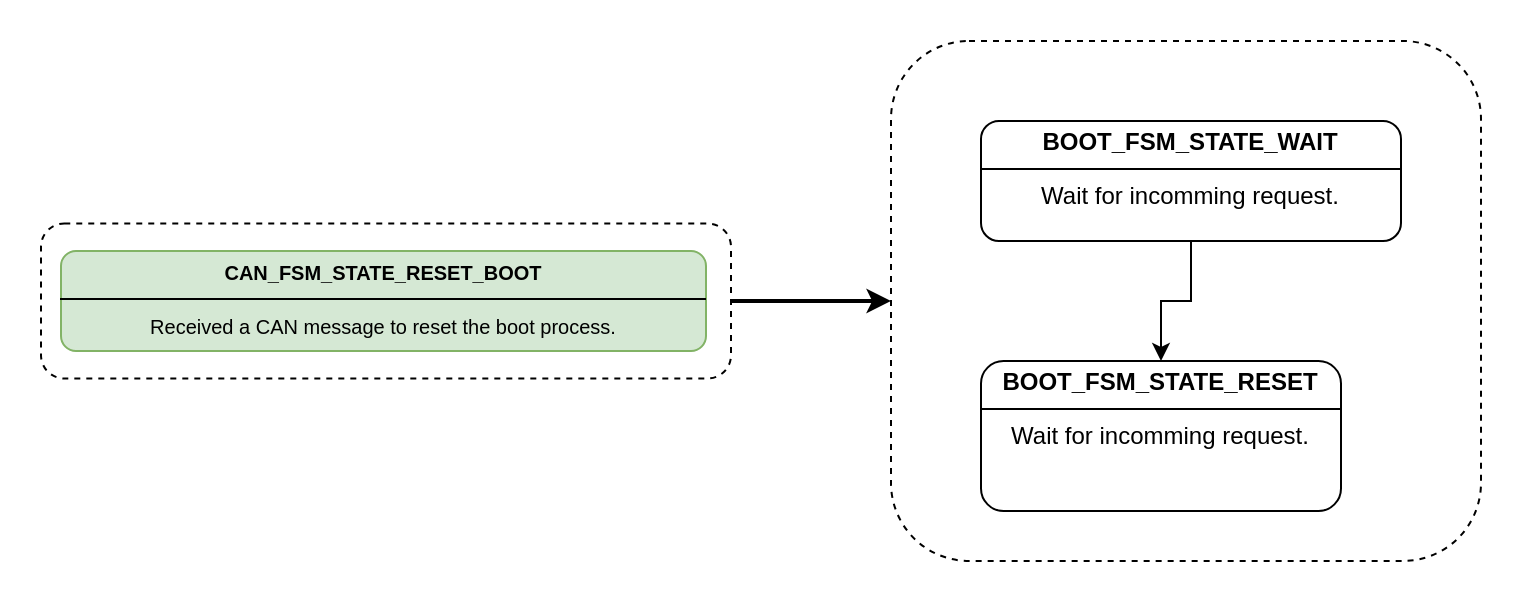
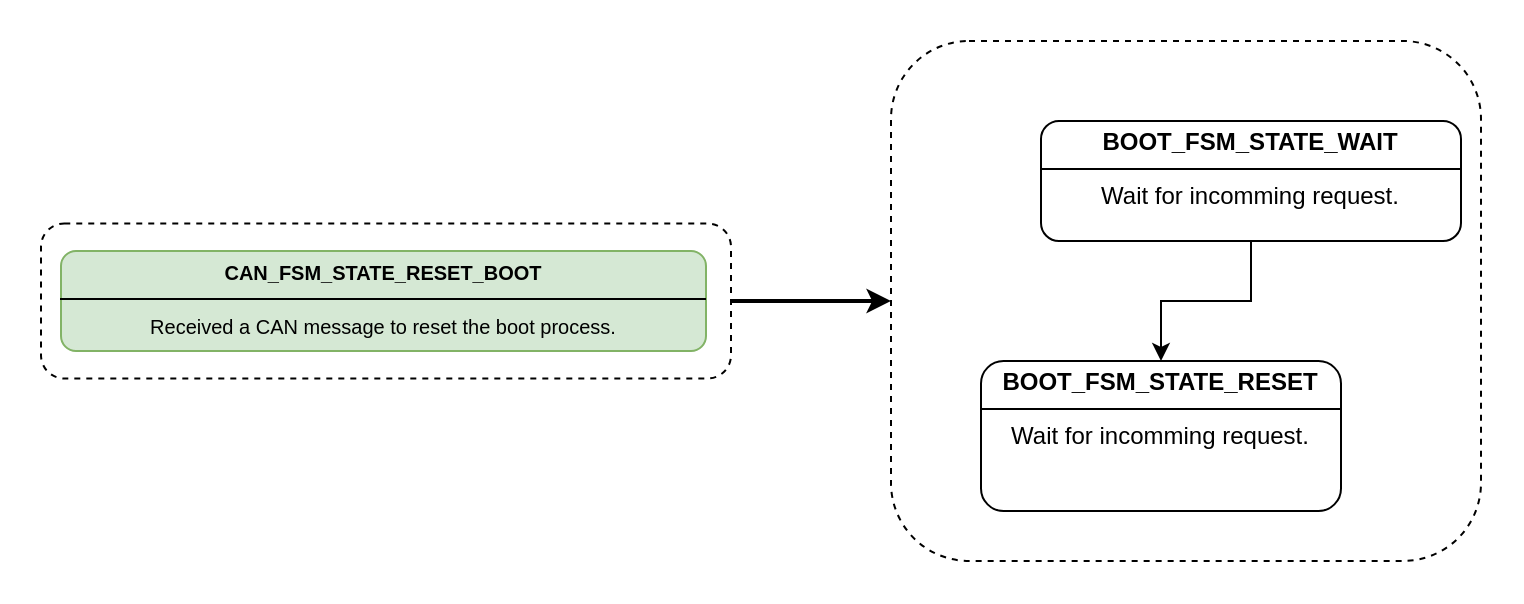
(1191, 181) -> (1251, 181)
